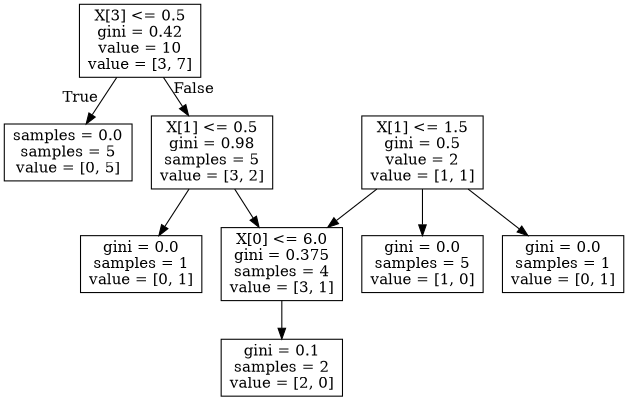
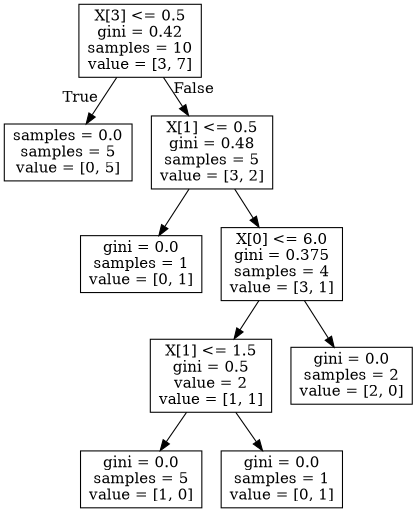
(140, 41) -> (140, 41)
(212, 152) -> (212, 152)
(357, 205) -> (249, 315)
(282, 368) -> (352, 376)
